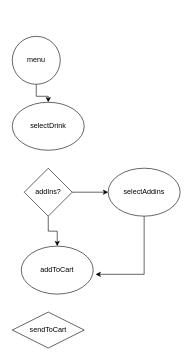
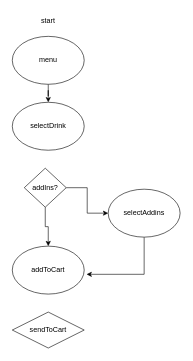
none -> (48, 21)
(36, 60) -> (48, 60)
(48, 192) -> (45, 188)
(144, 192) -> (144, 213)
(57, 270) -> (48, 270)
